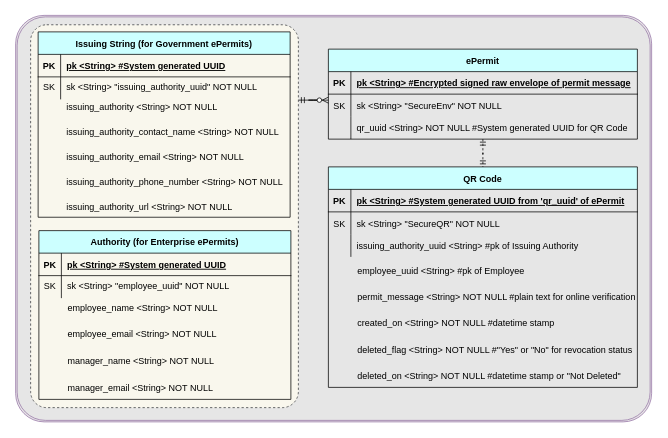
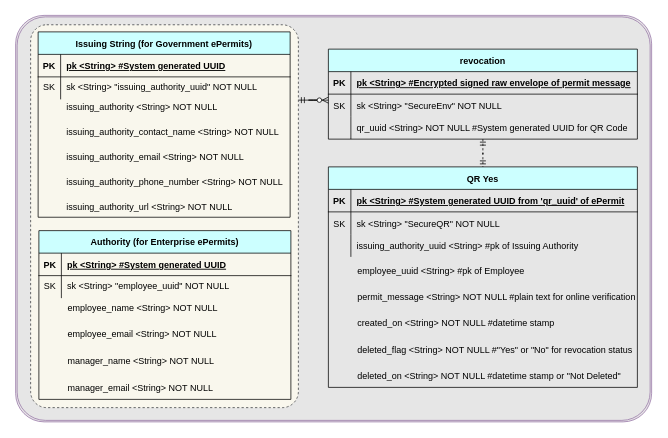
(482, 61) -> (482, 61)
(482, 179) -> (482, 179)
